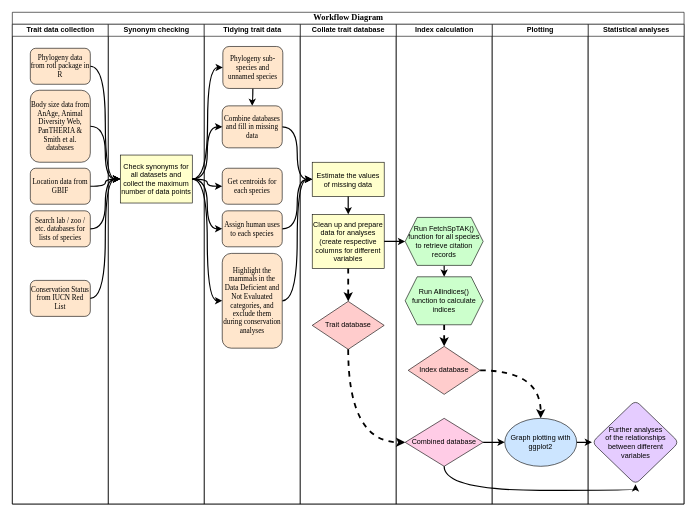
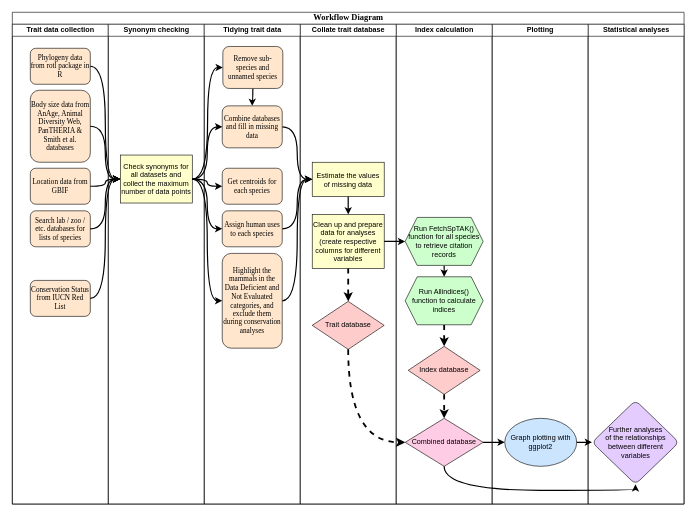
(253, 68) -> (253, 68)
(520, 378) -> (444, 403)
